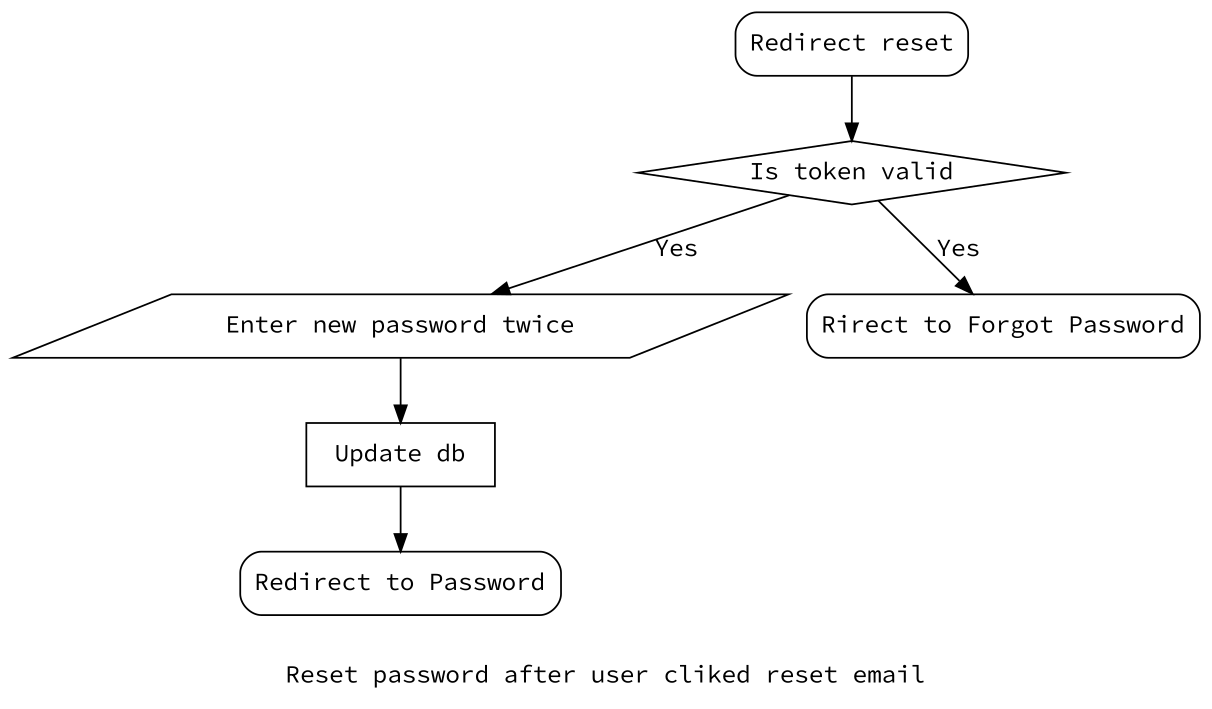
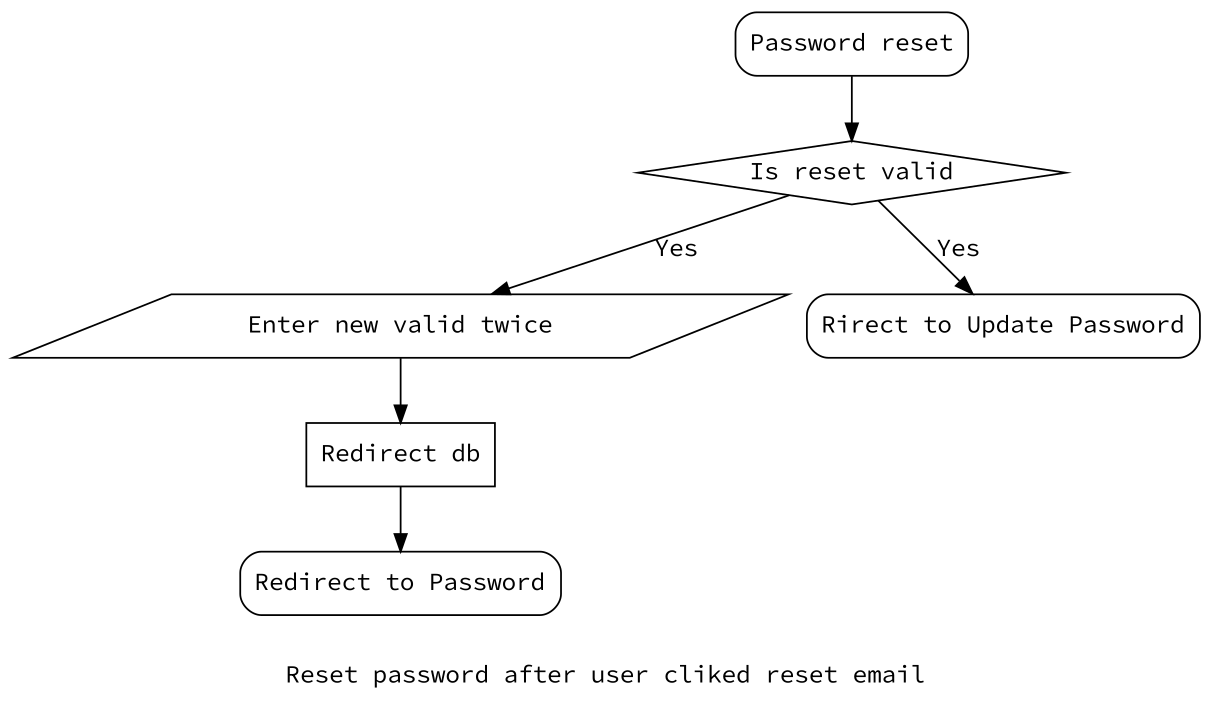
(852, 44) -> (852, 44)
(852, 173) -> (852, 173)
(401, 326) -> (401, 326)
(1003, 326) -> (1003, 326)
(401, 455) -> (401, 455)
